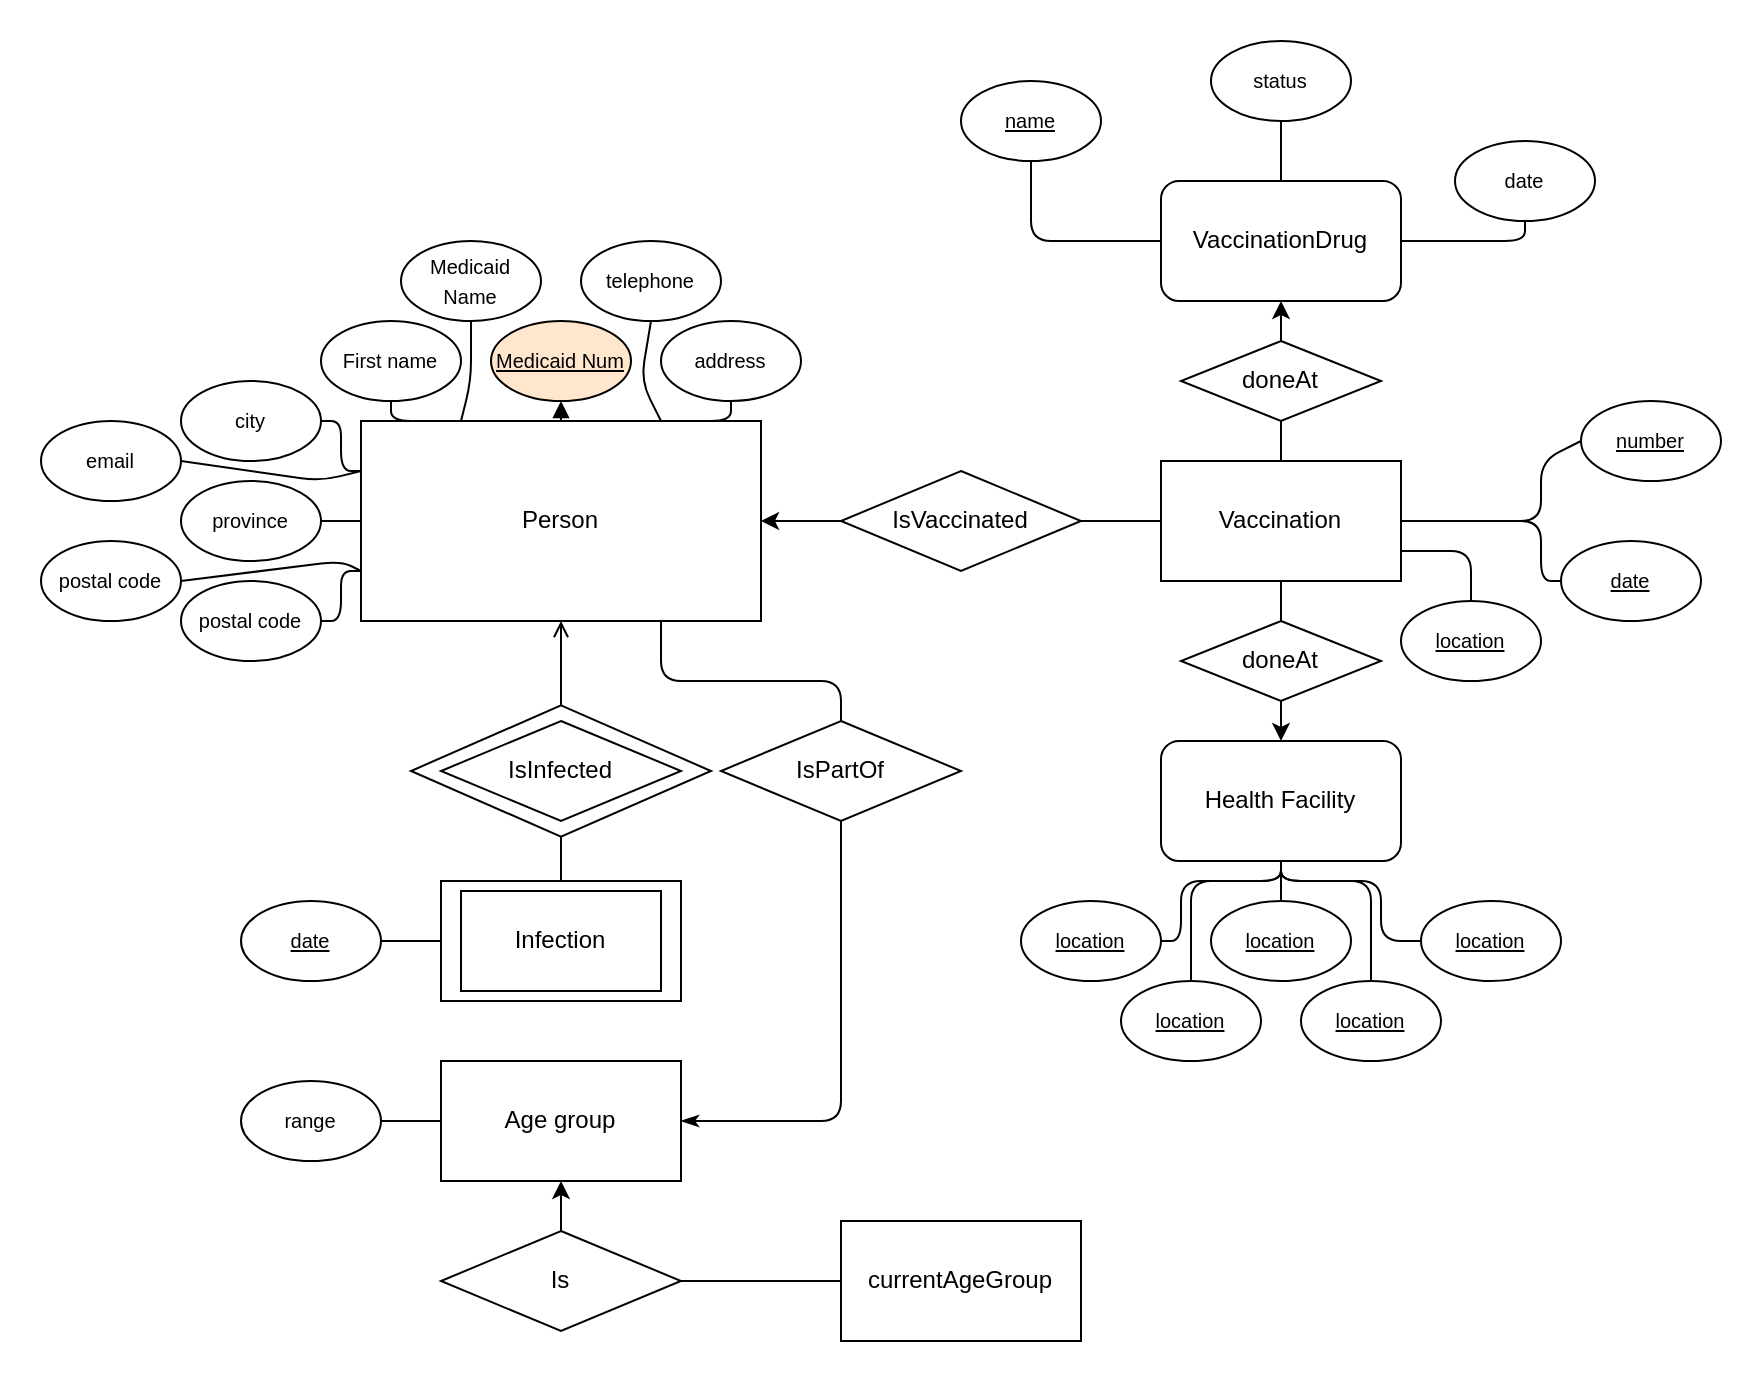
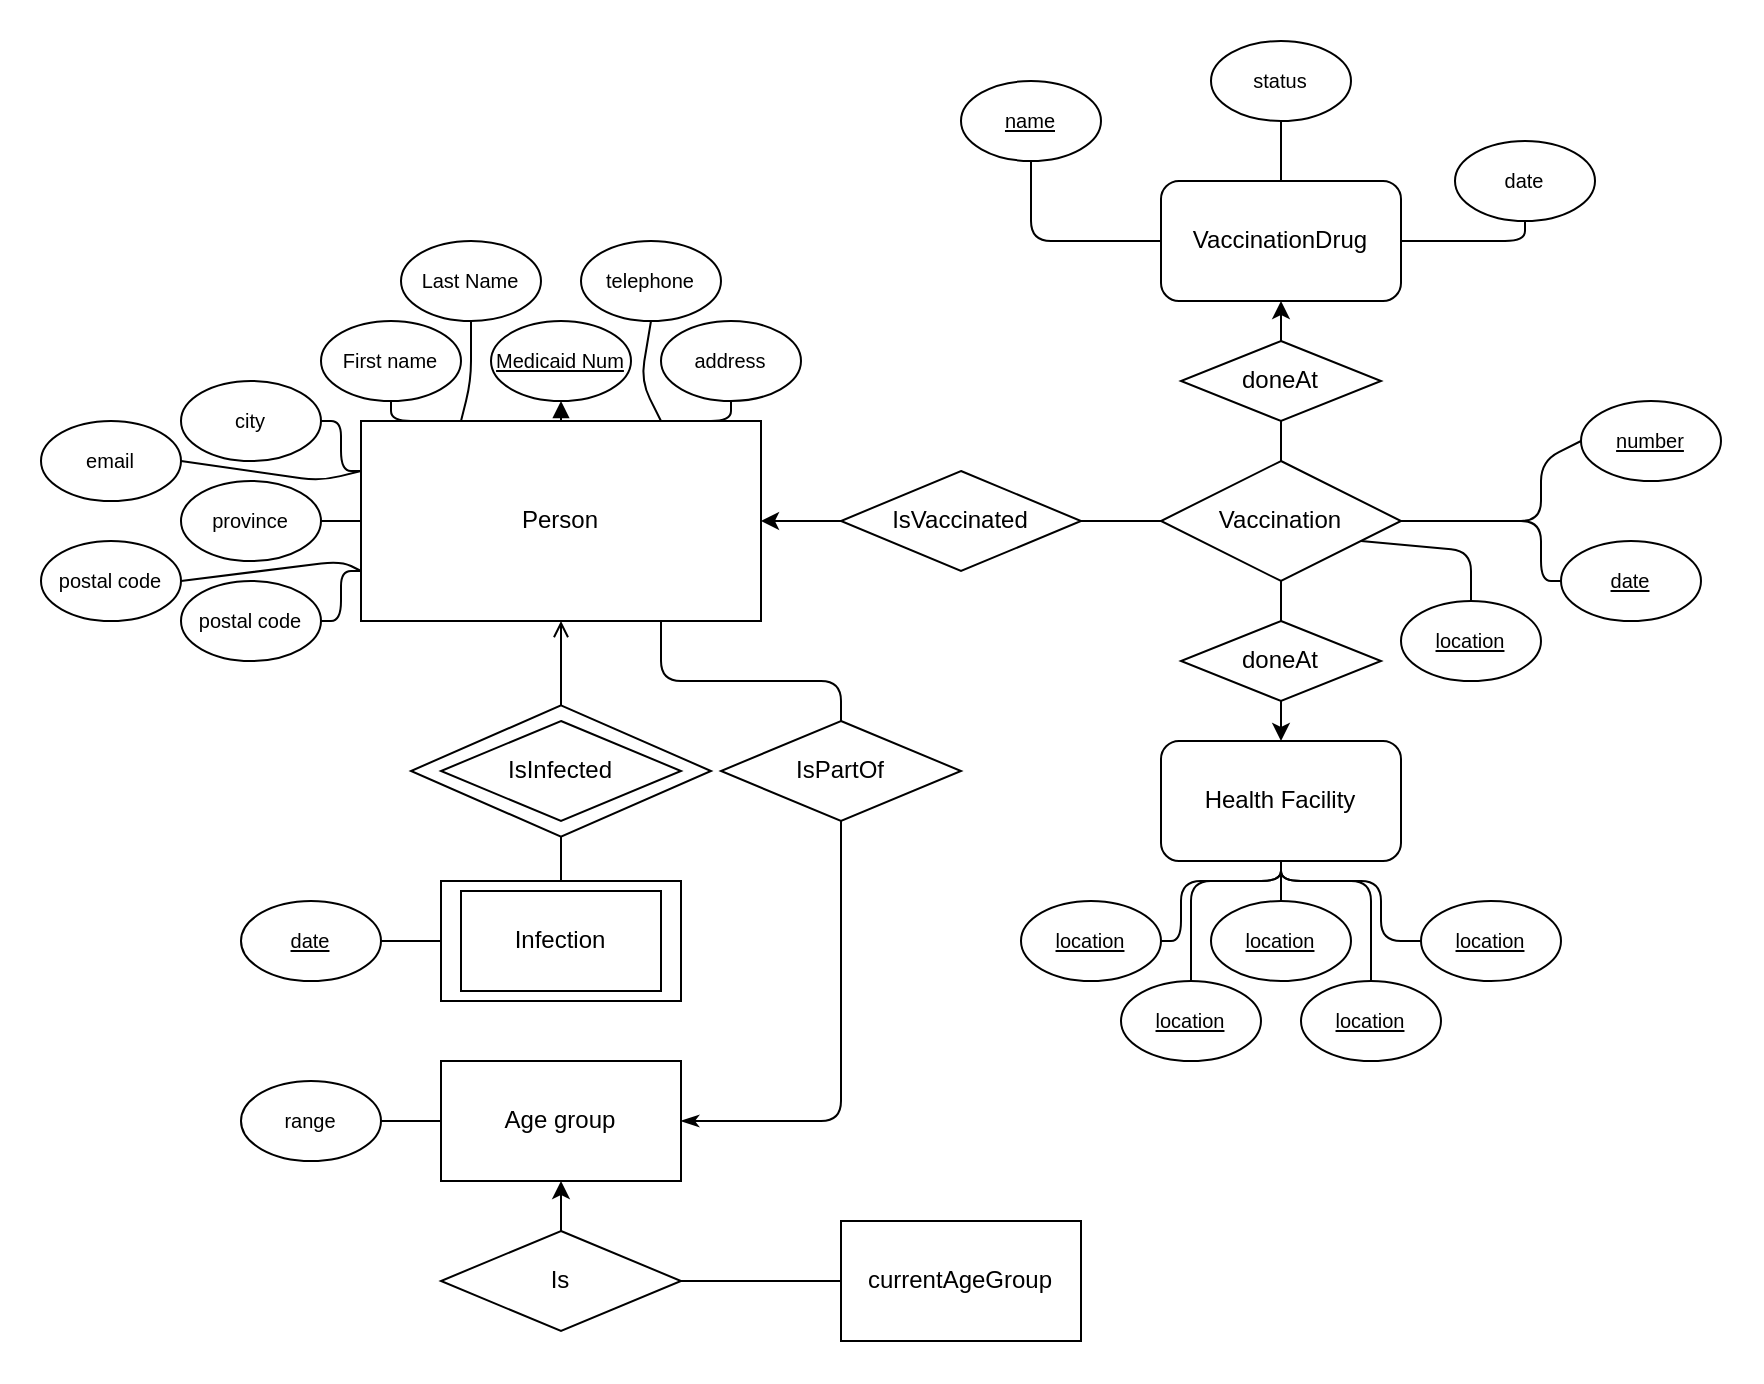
(471, 281) -> (471, 281)
(561, 361) -> (561, 361)
(1281, 521) -> (1281, 521)
